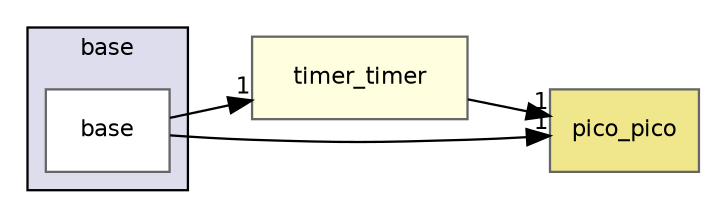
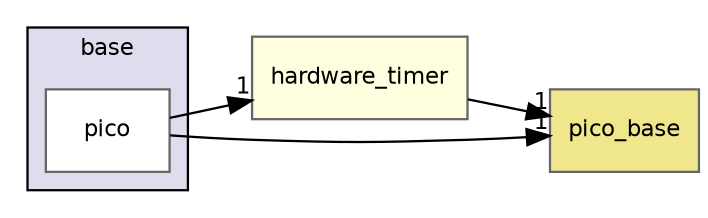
(360, 78) -> (360, 78)
(108, 131) -> (108, 131)
(624, 131) -> (624, 131)
